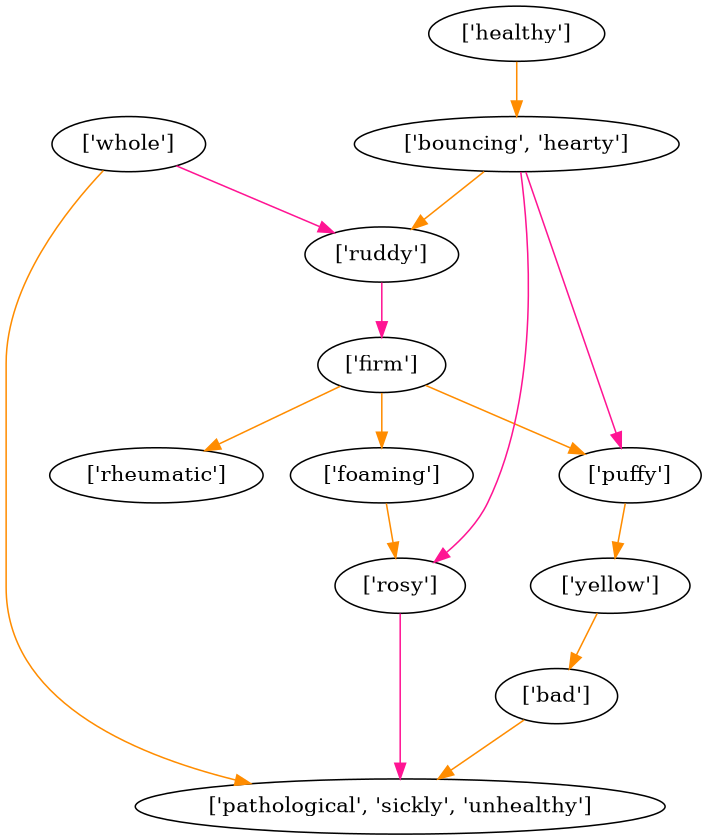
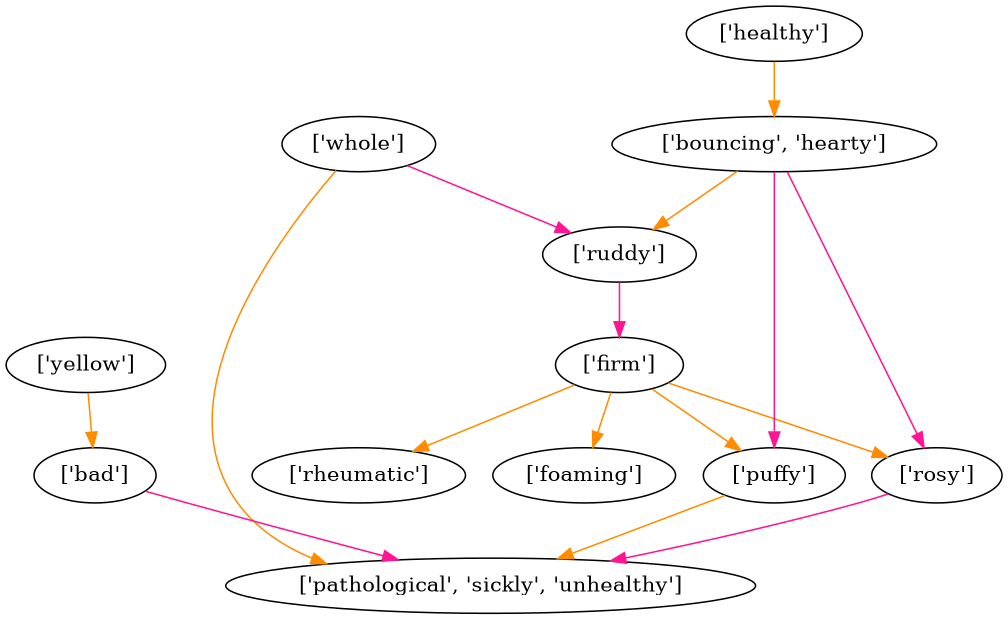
(390, 523) -> (761, 414)
(622, 523) -> (649, 524)
(488, 745) -> (276, 527)
